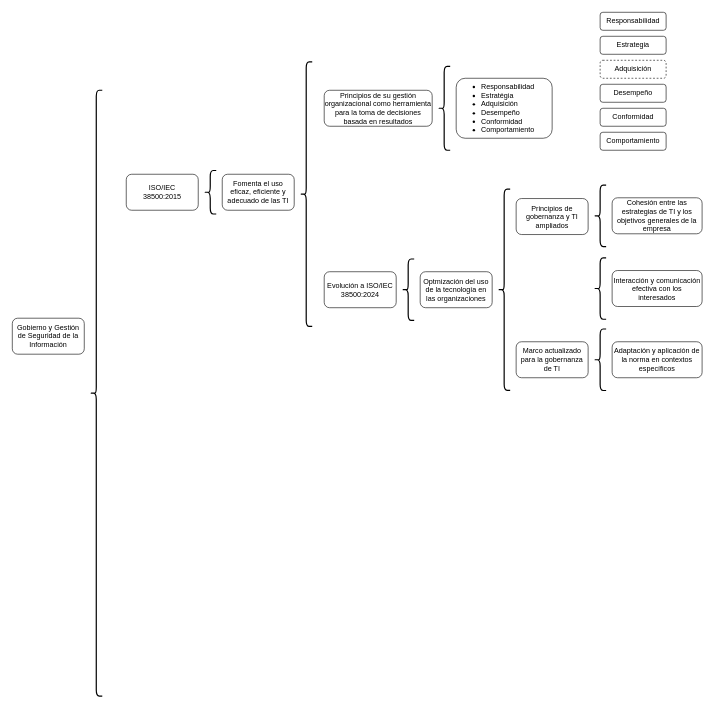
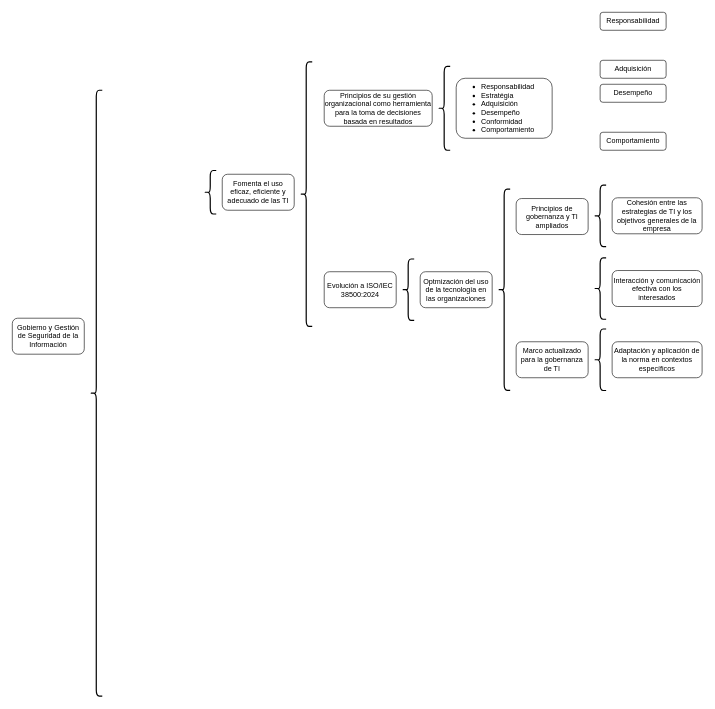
(633, 45) -> none
(633, 69) -> (633, 69)
(633, 117) -> none
(162, 192) -> none
